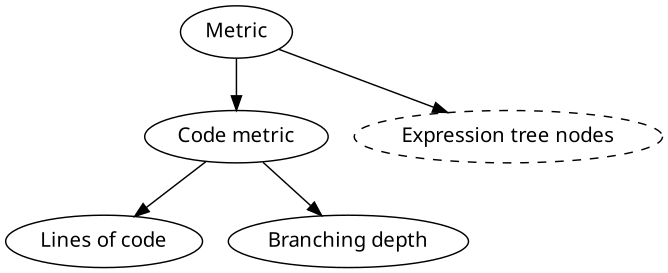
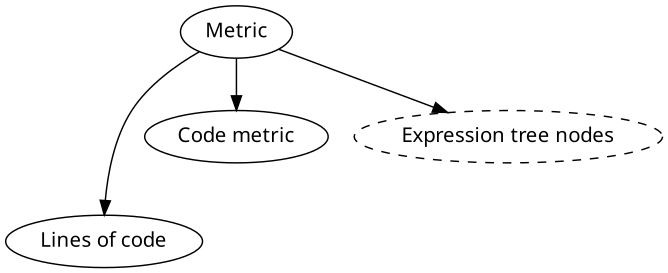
(176, 185) -> (131, 112)
(348, 241) -> none
